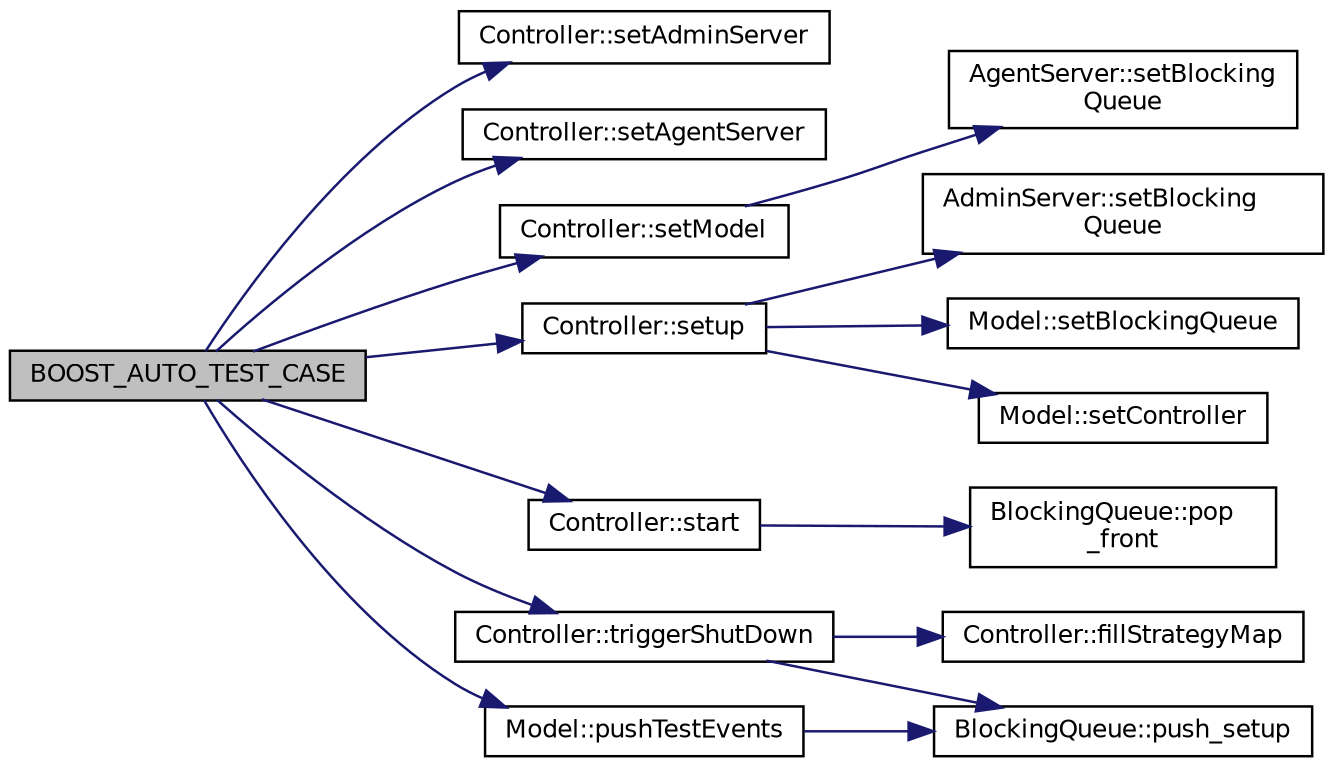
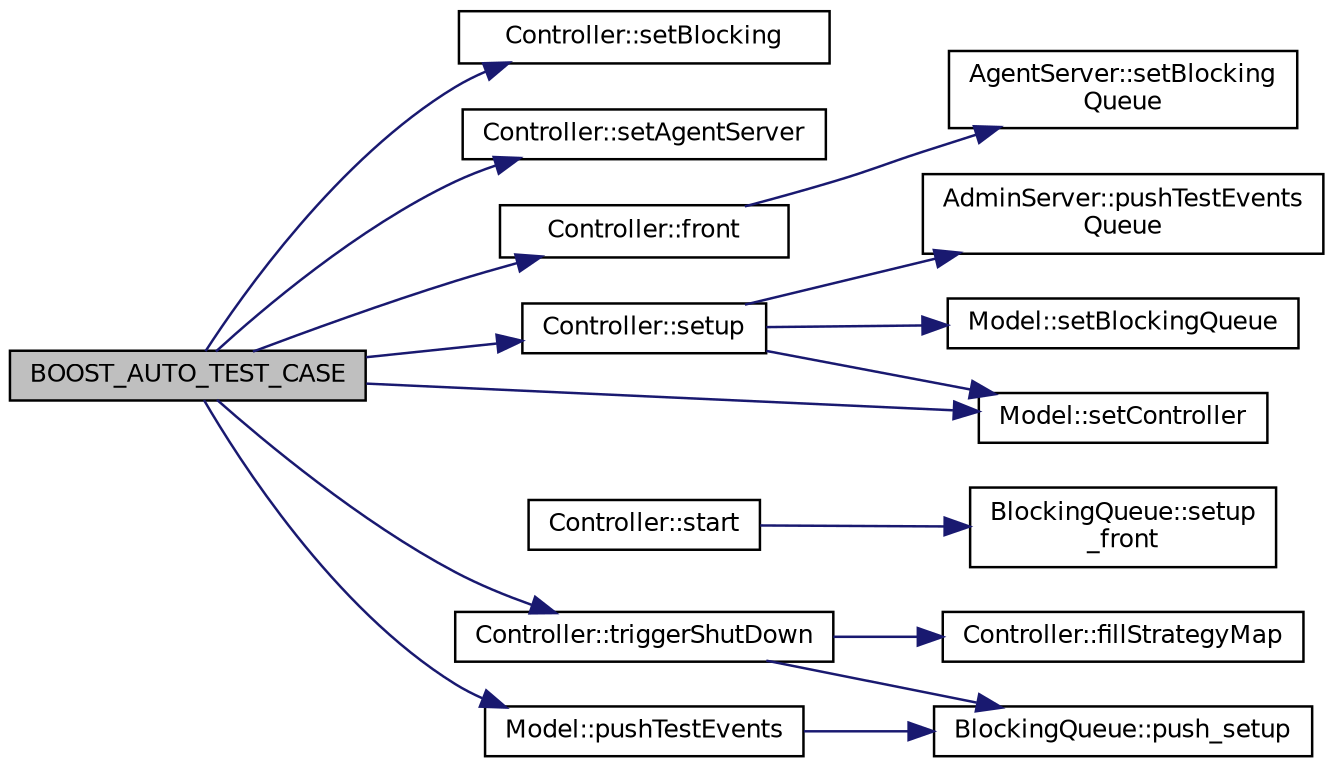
(644, 37) -> (644, 37)
(1123, 214) -> (1123, 214)
(644, 231) -> (644, 231)
(404, 446) -> (660, 397)
(1123, 527) -> (1123, 527)
